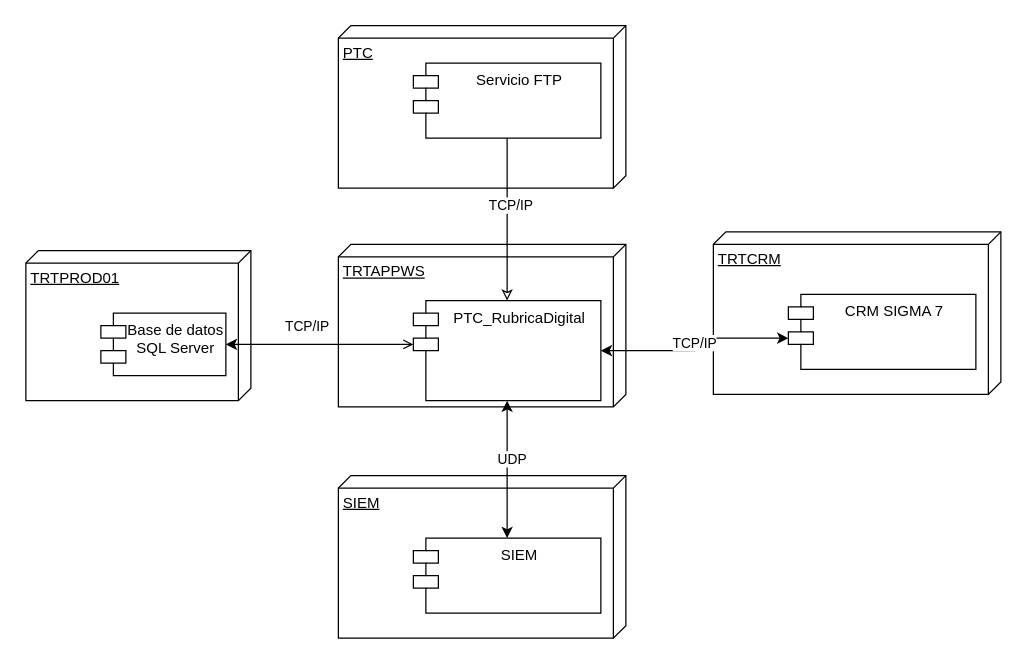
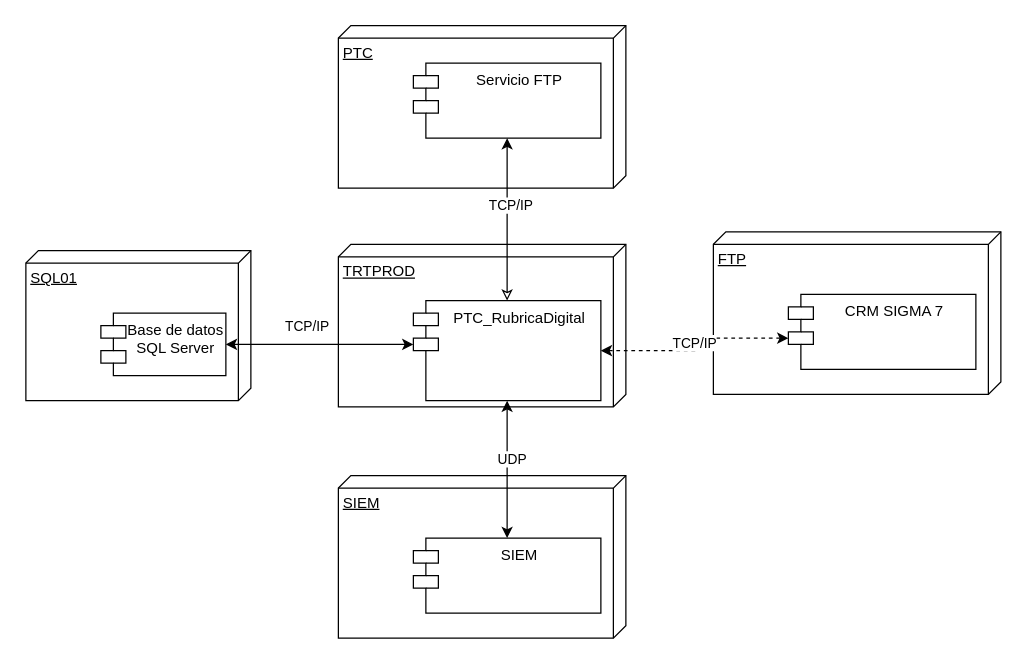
(507, 144) -> (507, 148)
(743, 260) -> (731, 260)
(377, 272) -> (373, 272)
(68, 278) -> (52, 278)
(747, 338) -> (747, 338)
(405, 344) -> (403, 344)
